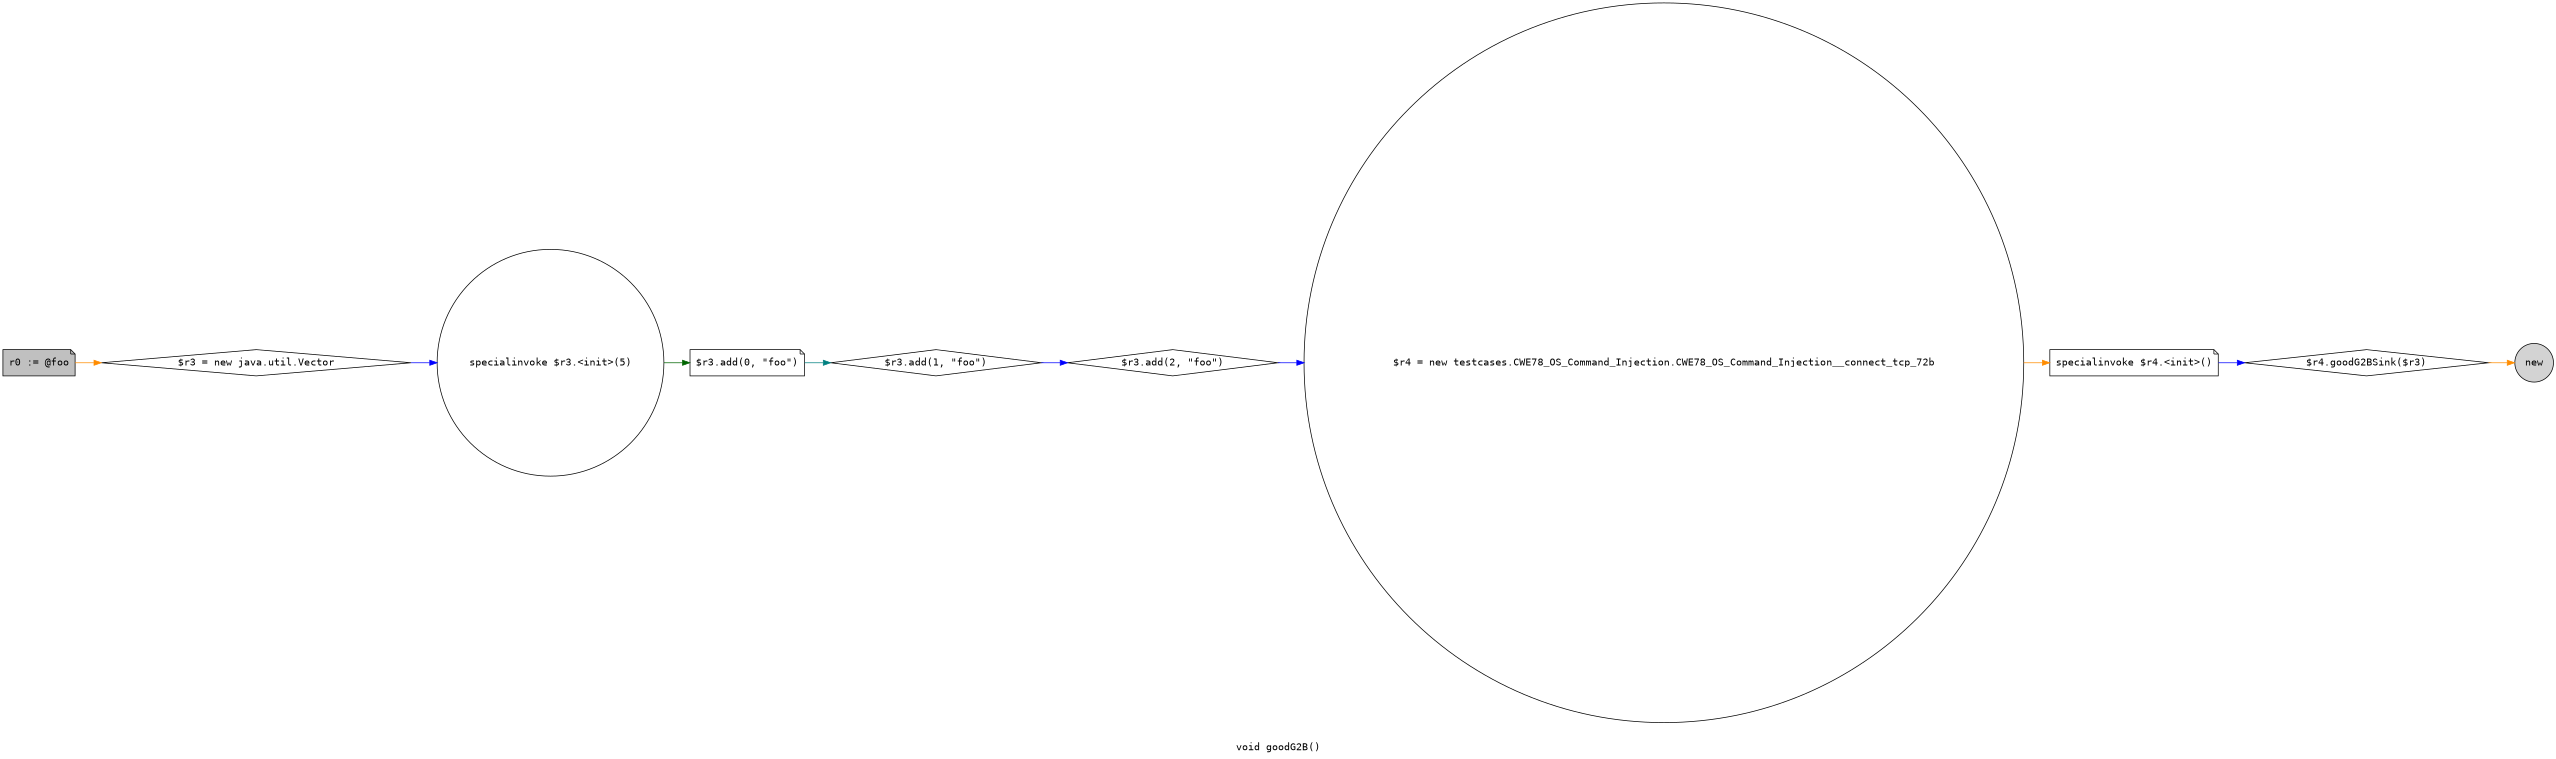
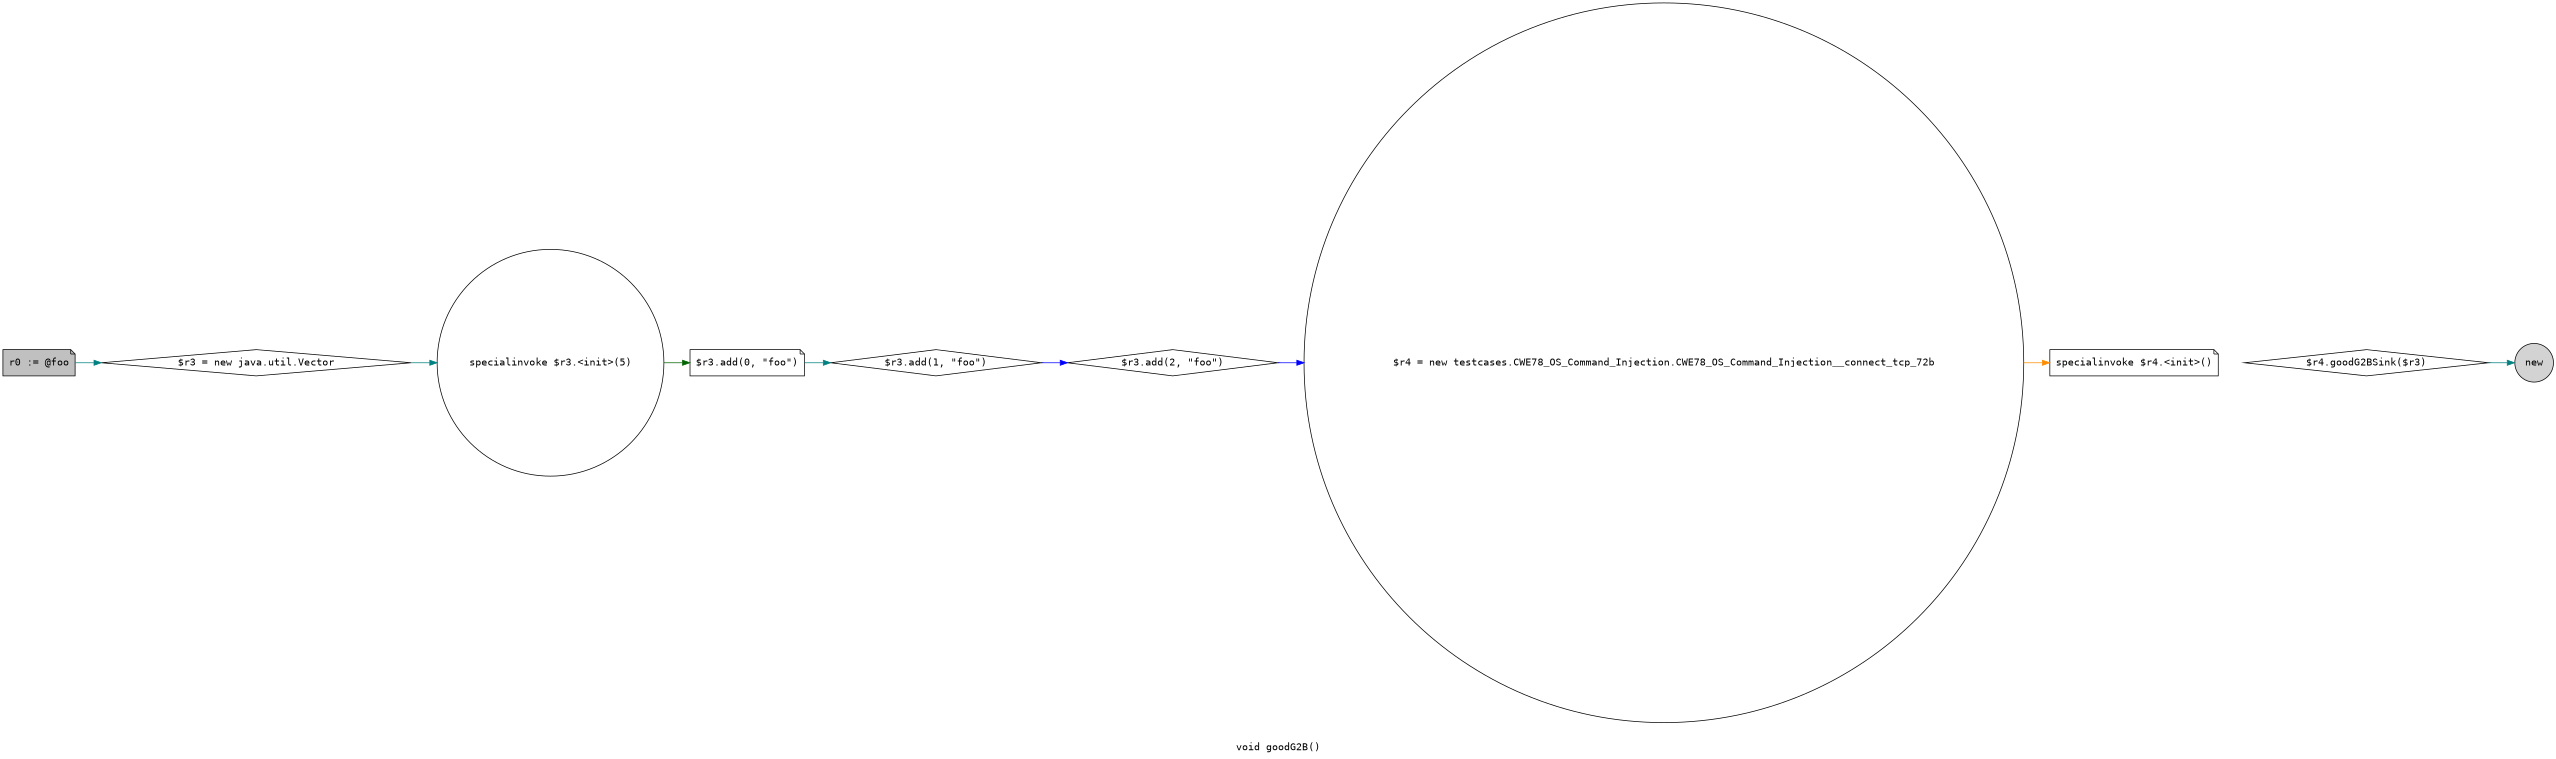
(85, 363) -> (85, 363)
(420, 363) -> (420, 363)
(2228, 363) -> none
(2498, 363) -> (2498, 363)
